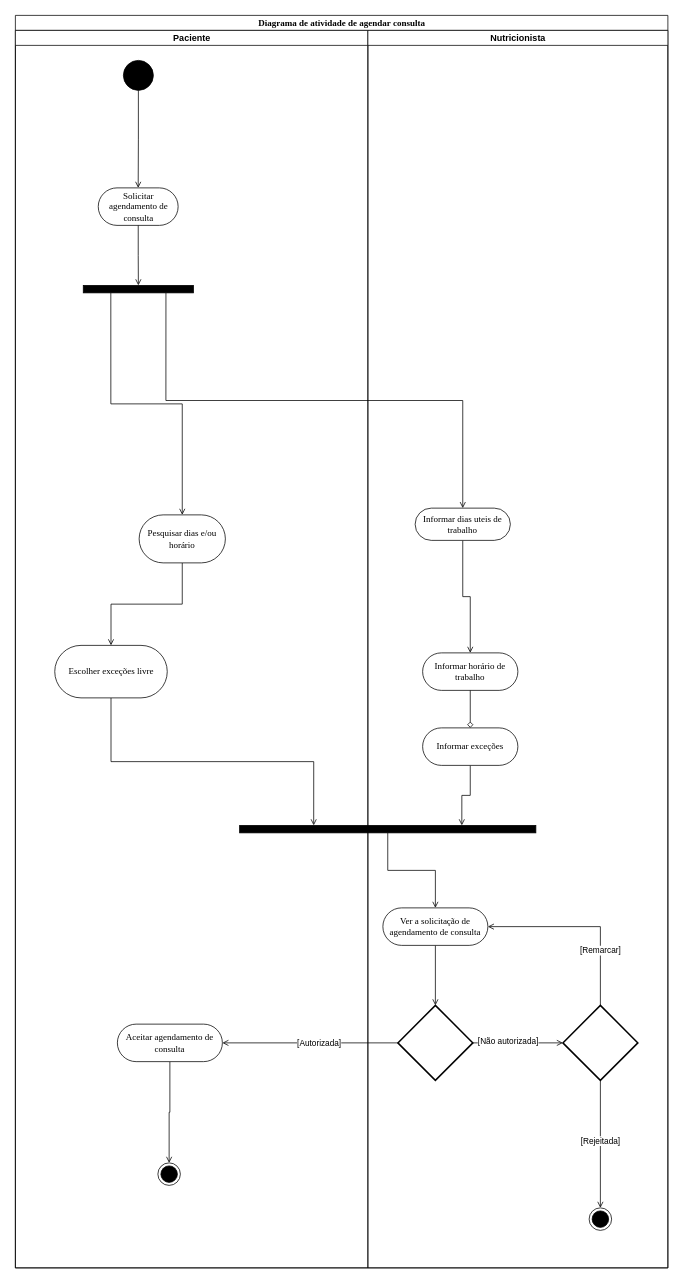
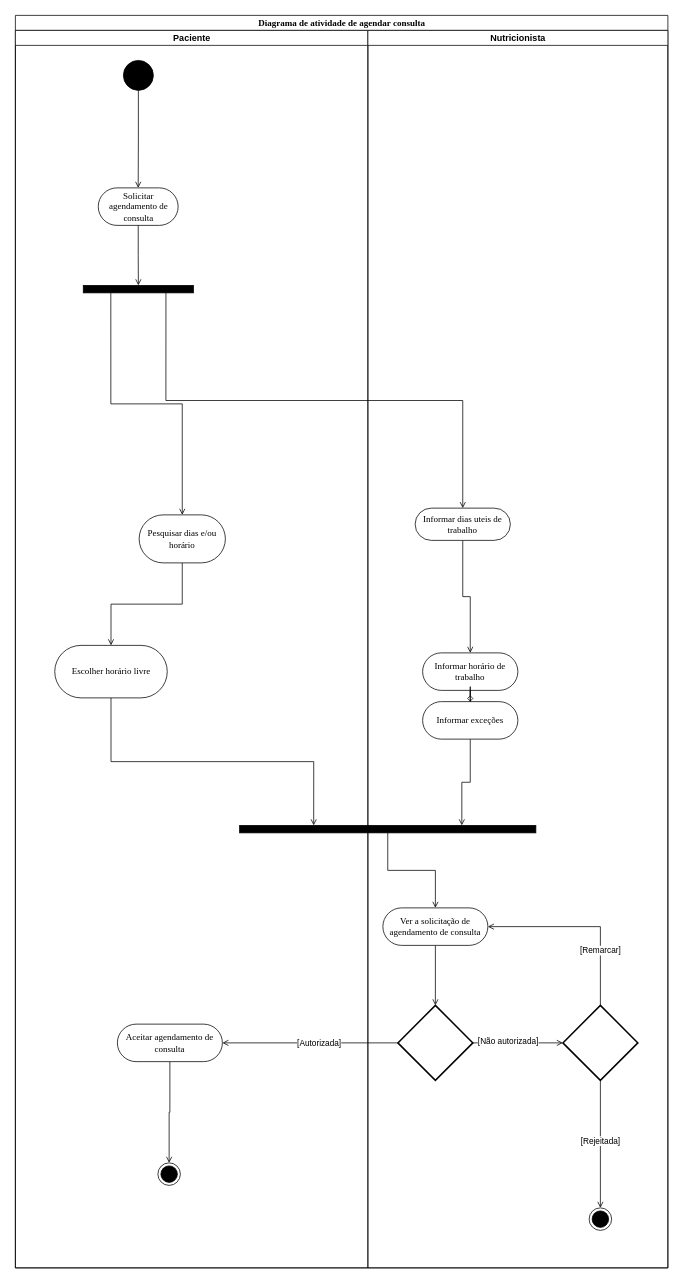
(111, 672) -> (111, 672)
(470, 747) -> (470, 720)
